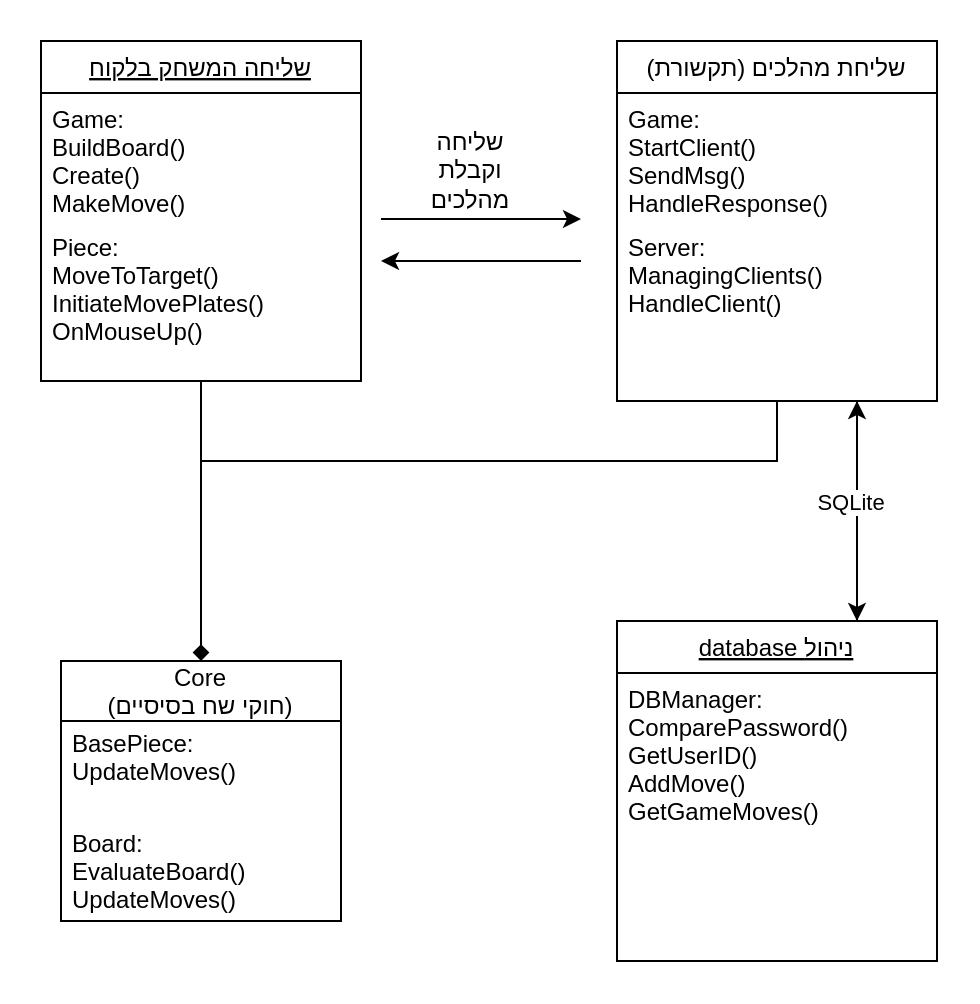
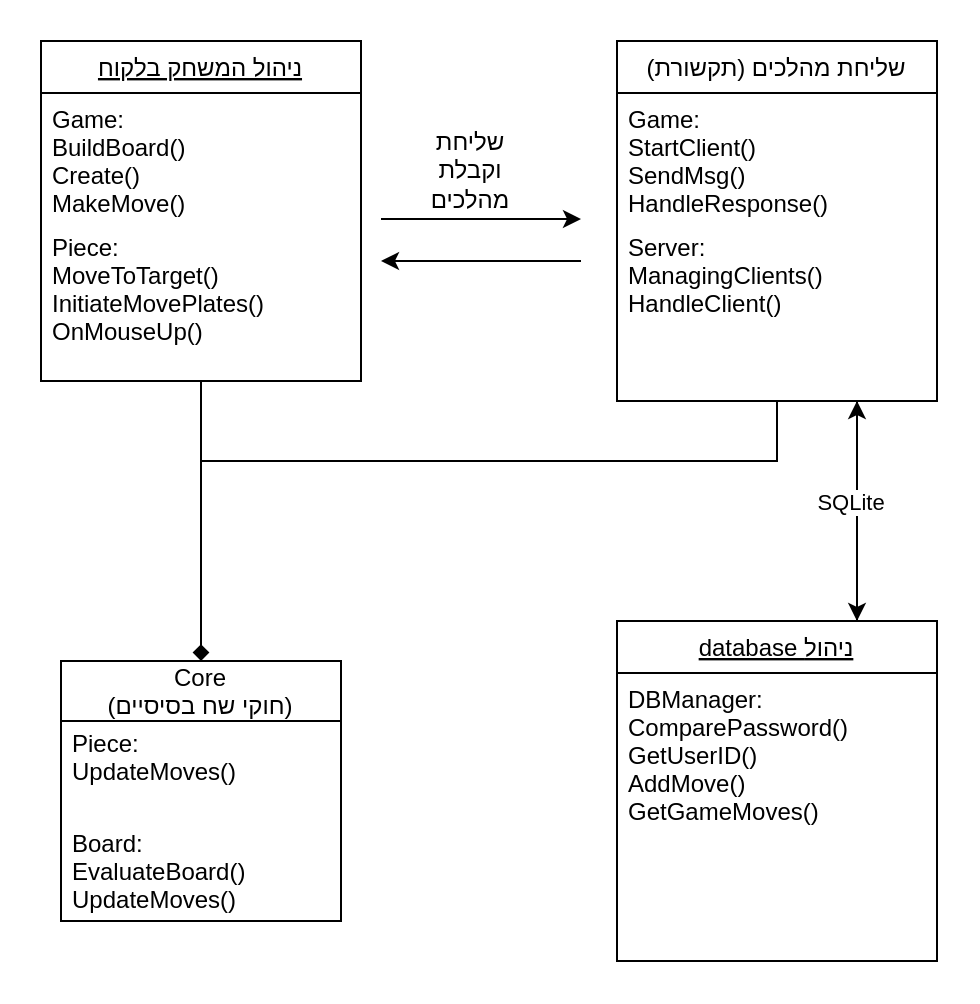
(200, 68) -> (200, 68)
(471, 171) -> (471, 171)
(133, 744) -> (106, 744)
